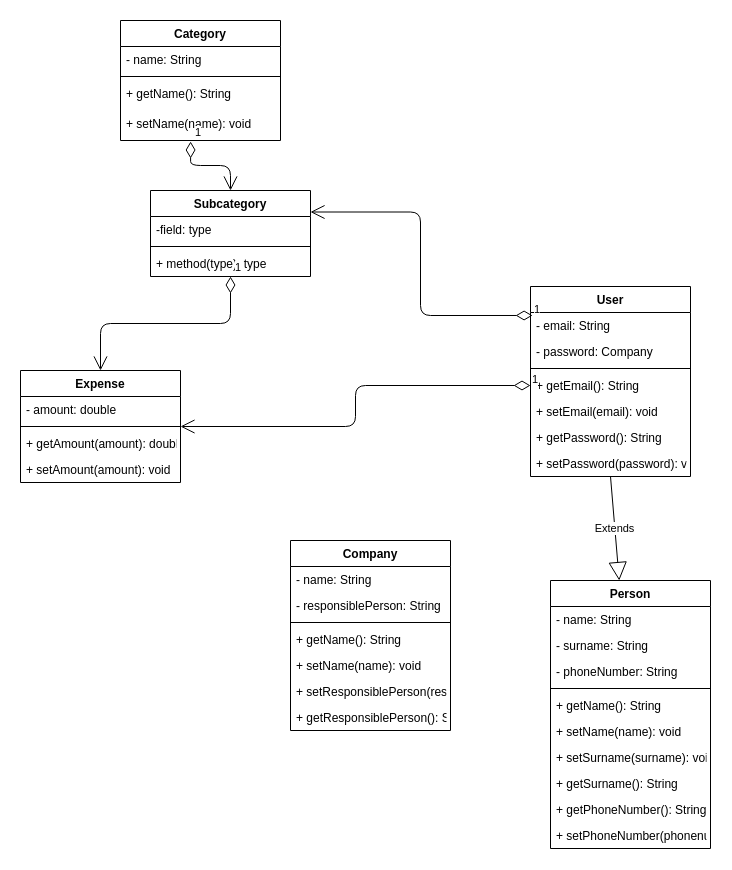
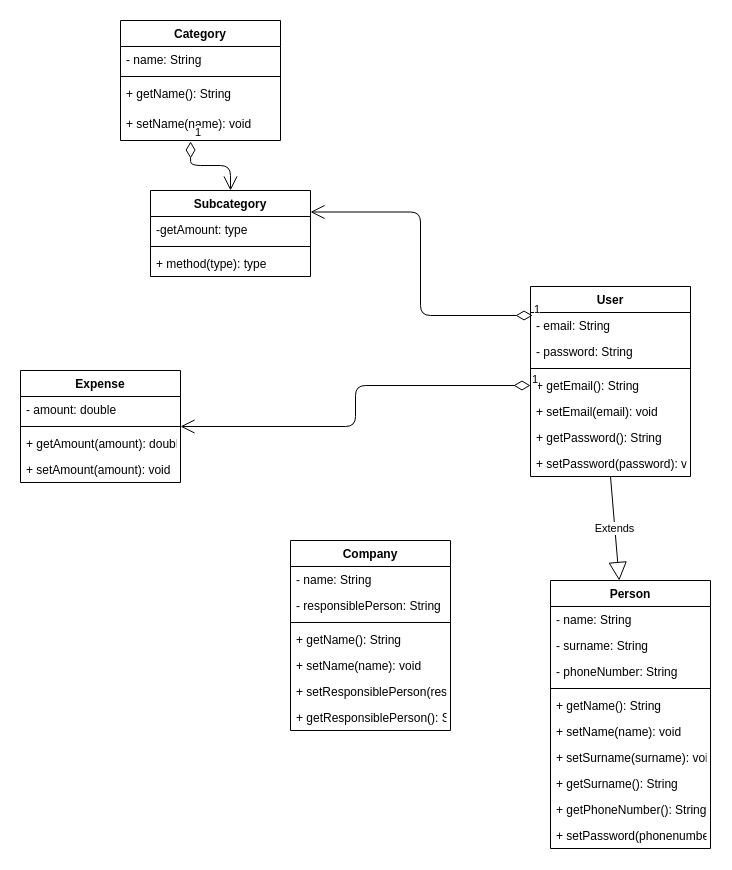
(190, 230) -> (207, 230)
(160, 324) -> none
(595, 352) -> (590, 352)
(667, 836) -> (657, 836)
